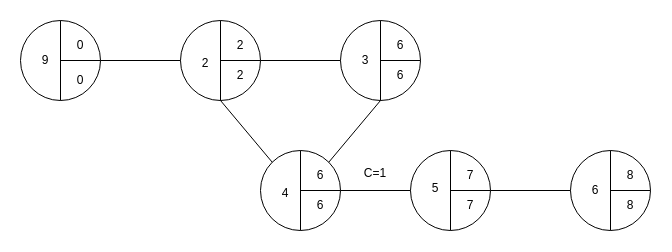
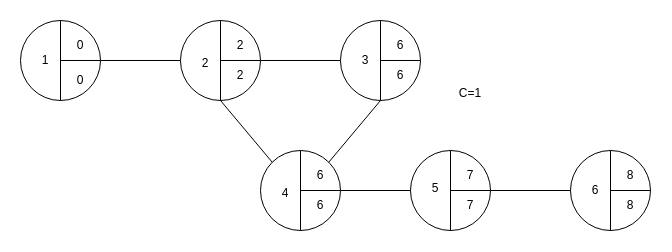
(46, 61) -> (46, 61)
(376, 173) -> (471, 93)
